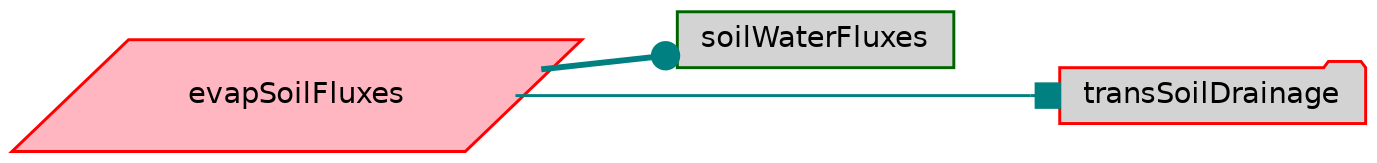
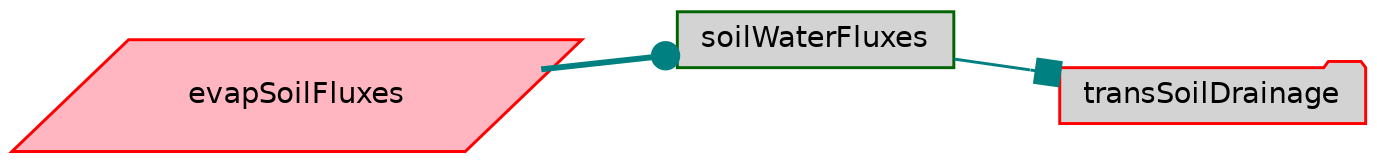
(773, 96) -> (992, 65)
